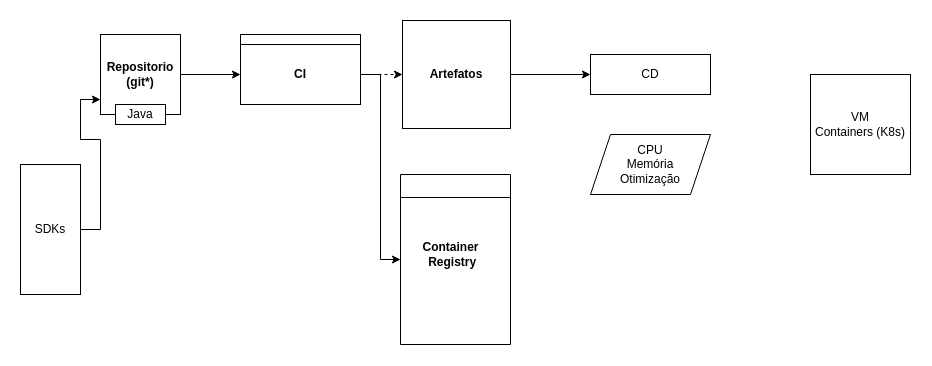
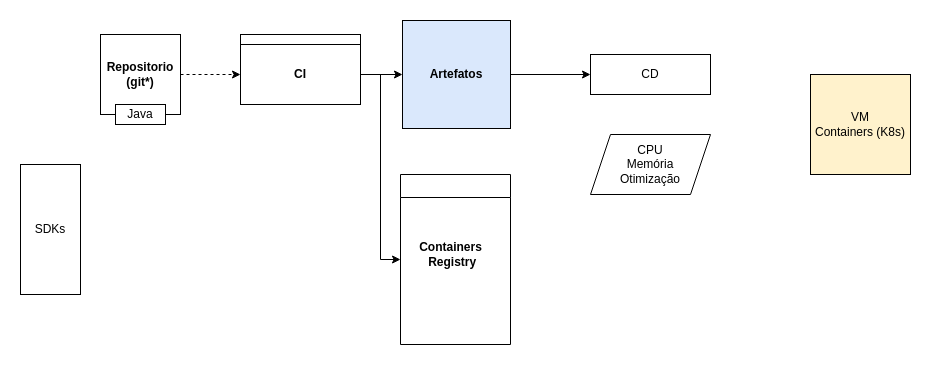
(208, 75) -> (208, 75)
(389, 75) -> (389, 75)
(457, 75) -> (457, 75)
(861, 125) -> (861, 125)
(101, 159) -> none
(451, 255) -> (451, 255)
